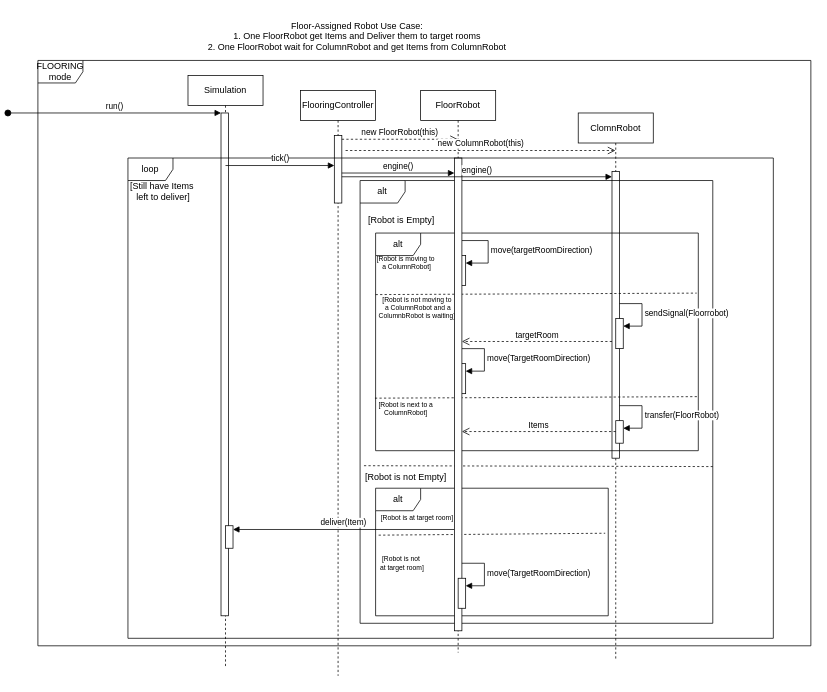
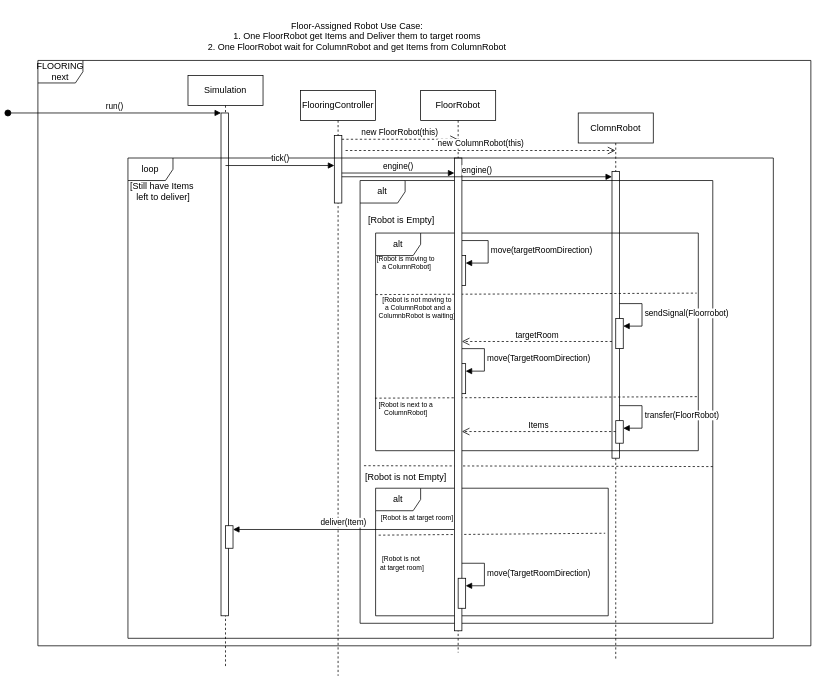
(60, 72) -> (60, 72)
